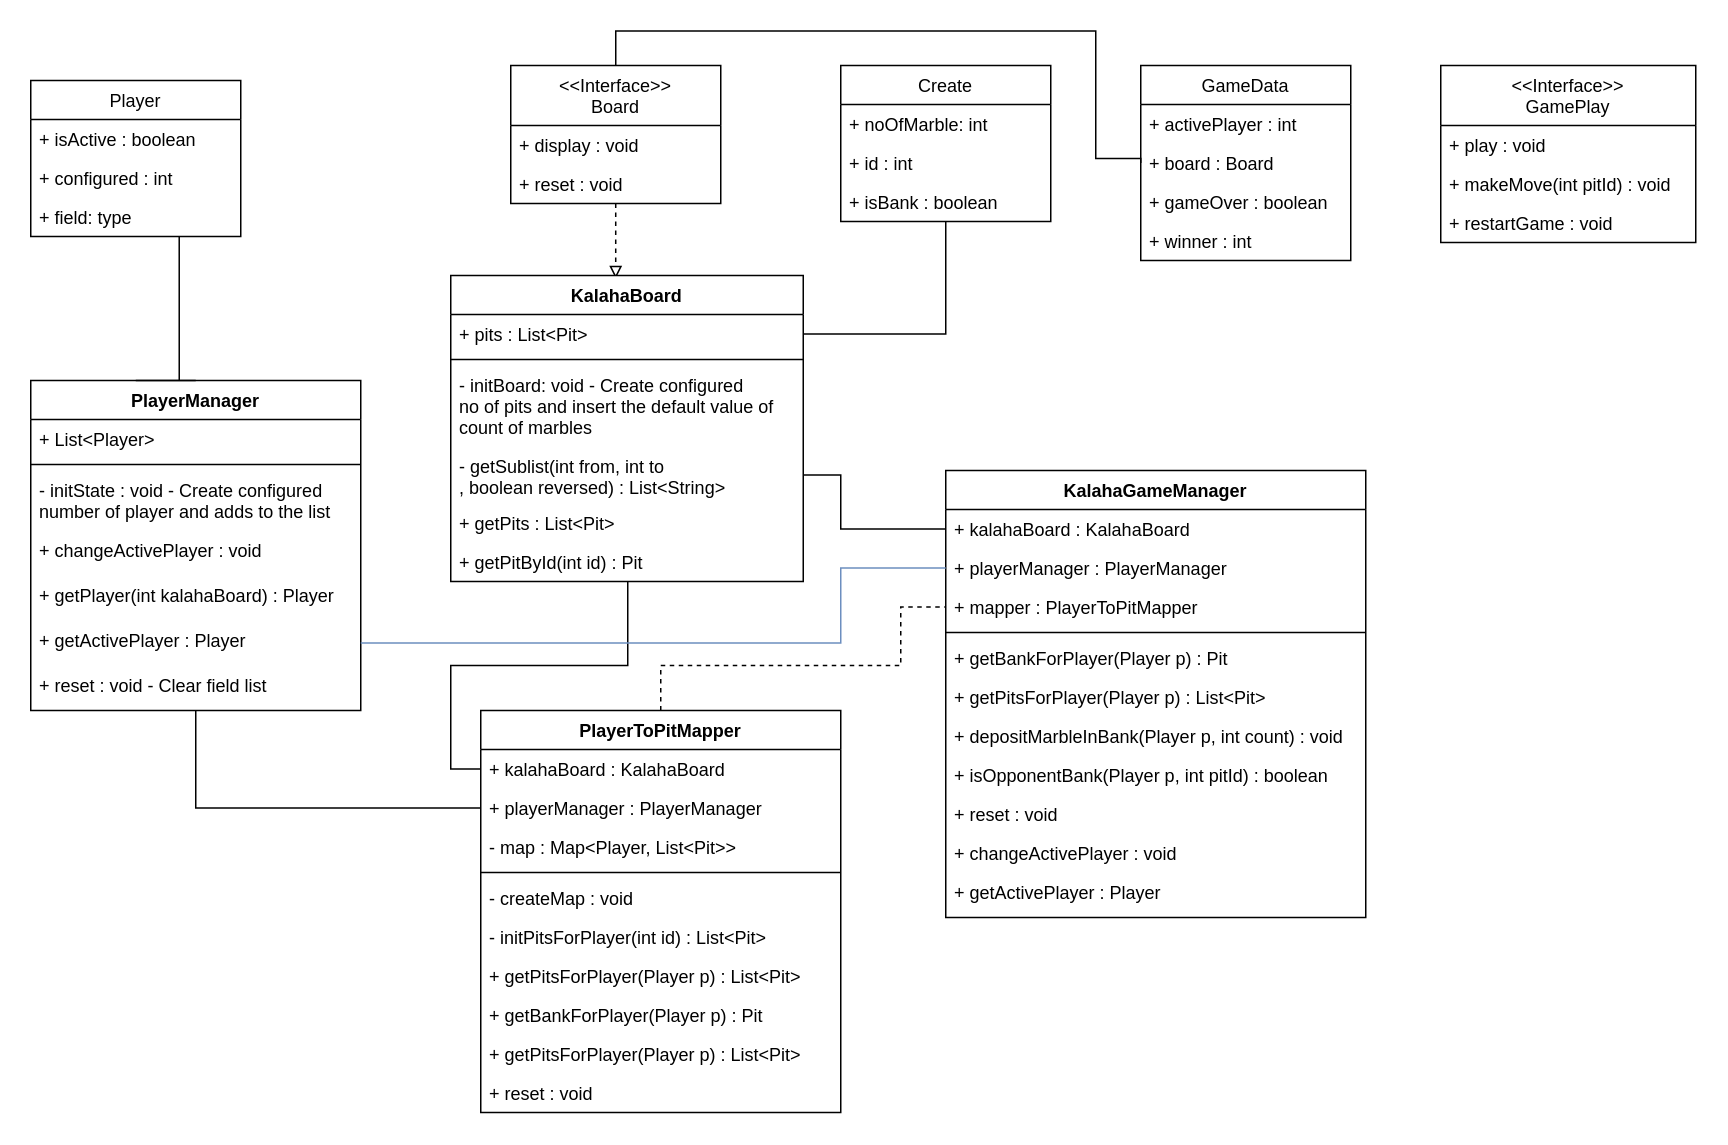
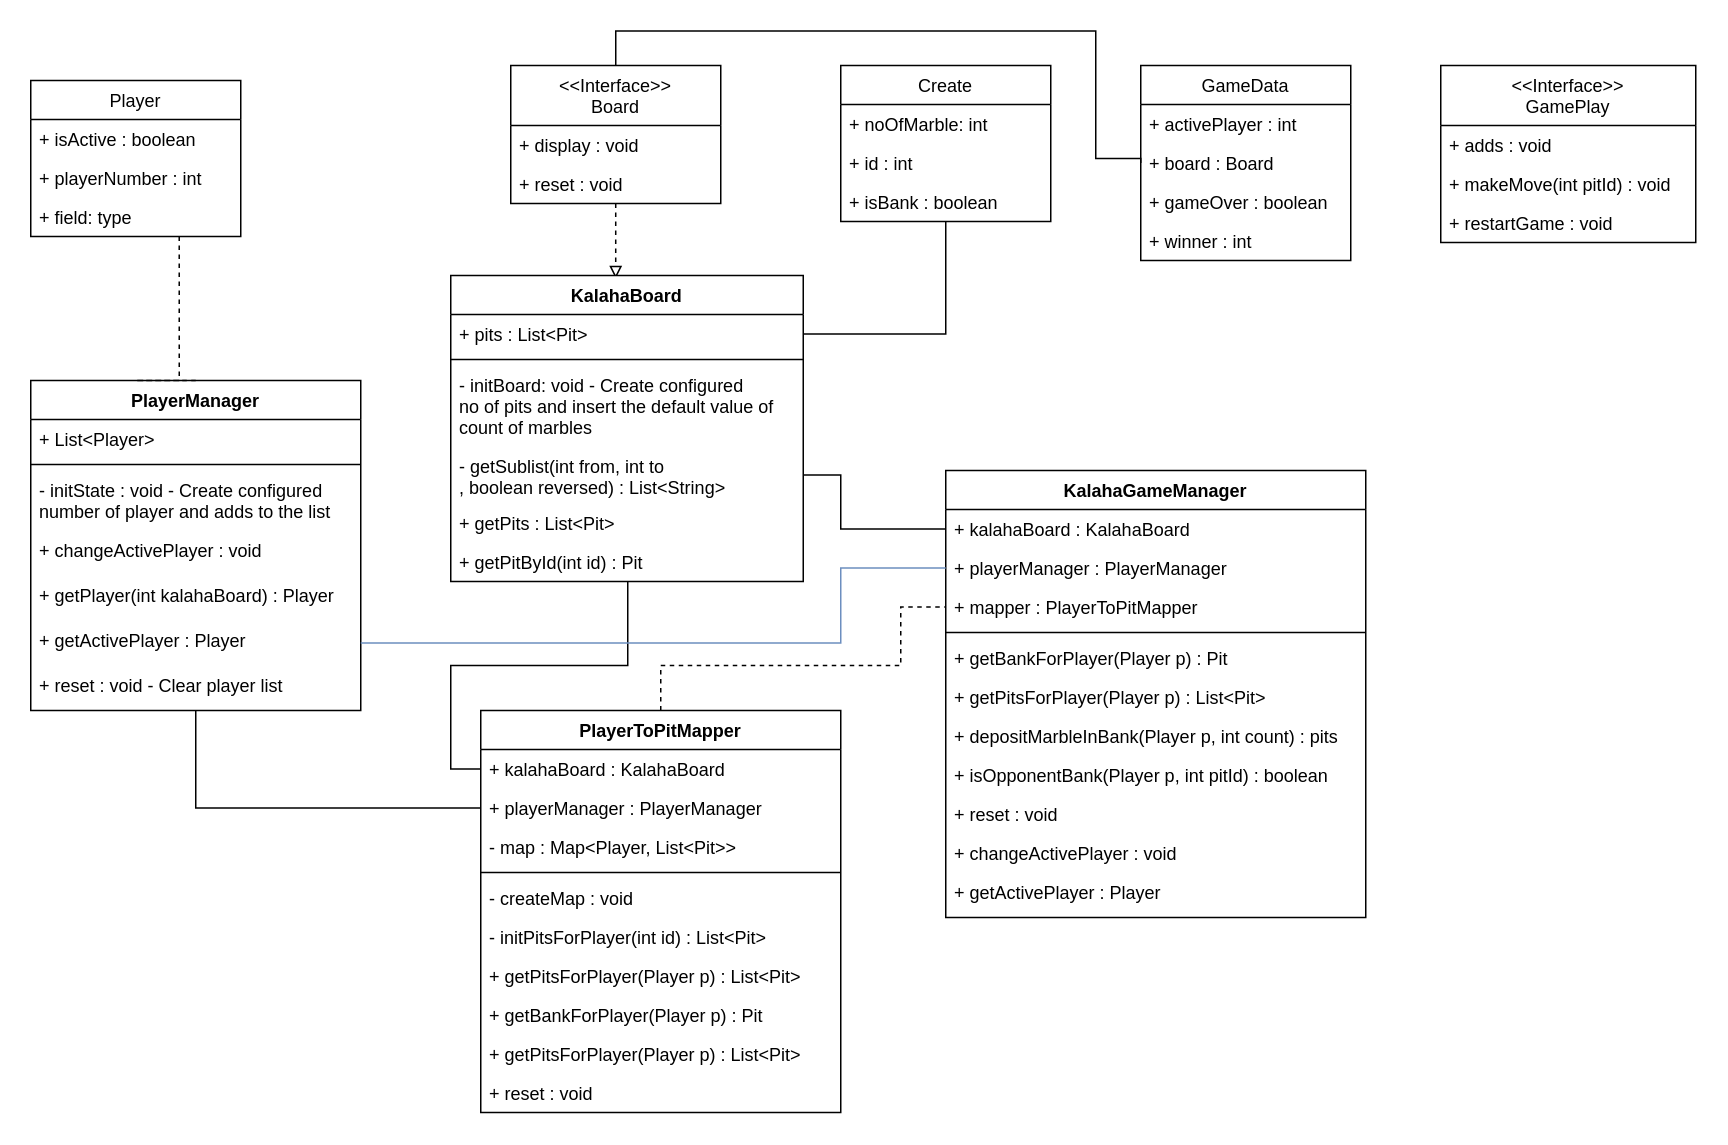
(1500, 146) -> (1503, 146)
(116, 179) -> (126, 179)
(179, 311) -> (179, 311)
(173, 686) -> (180, 686)
(1171, 737) -> (1171, 737)
